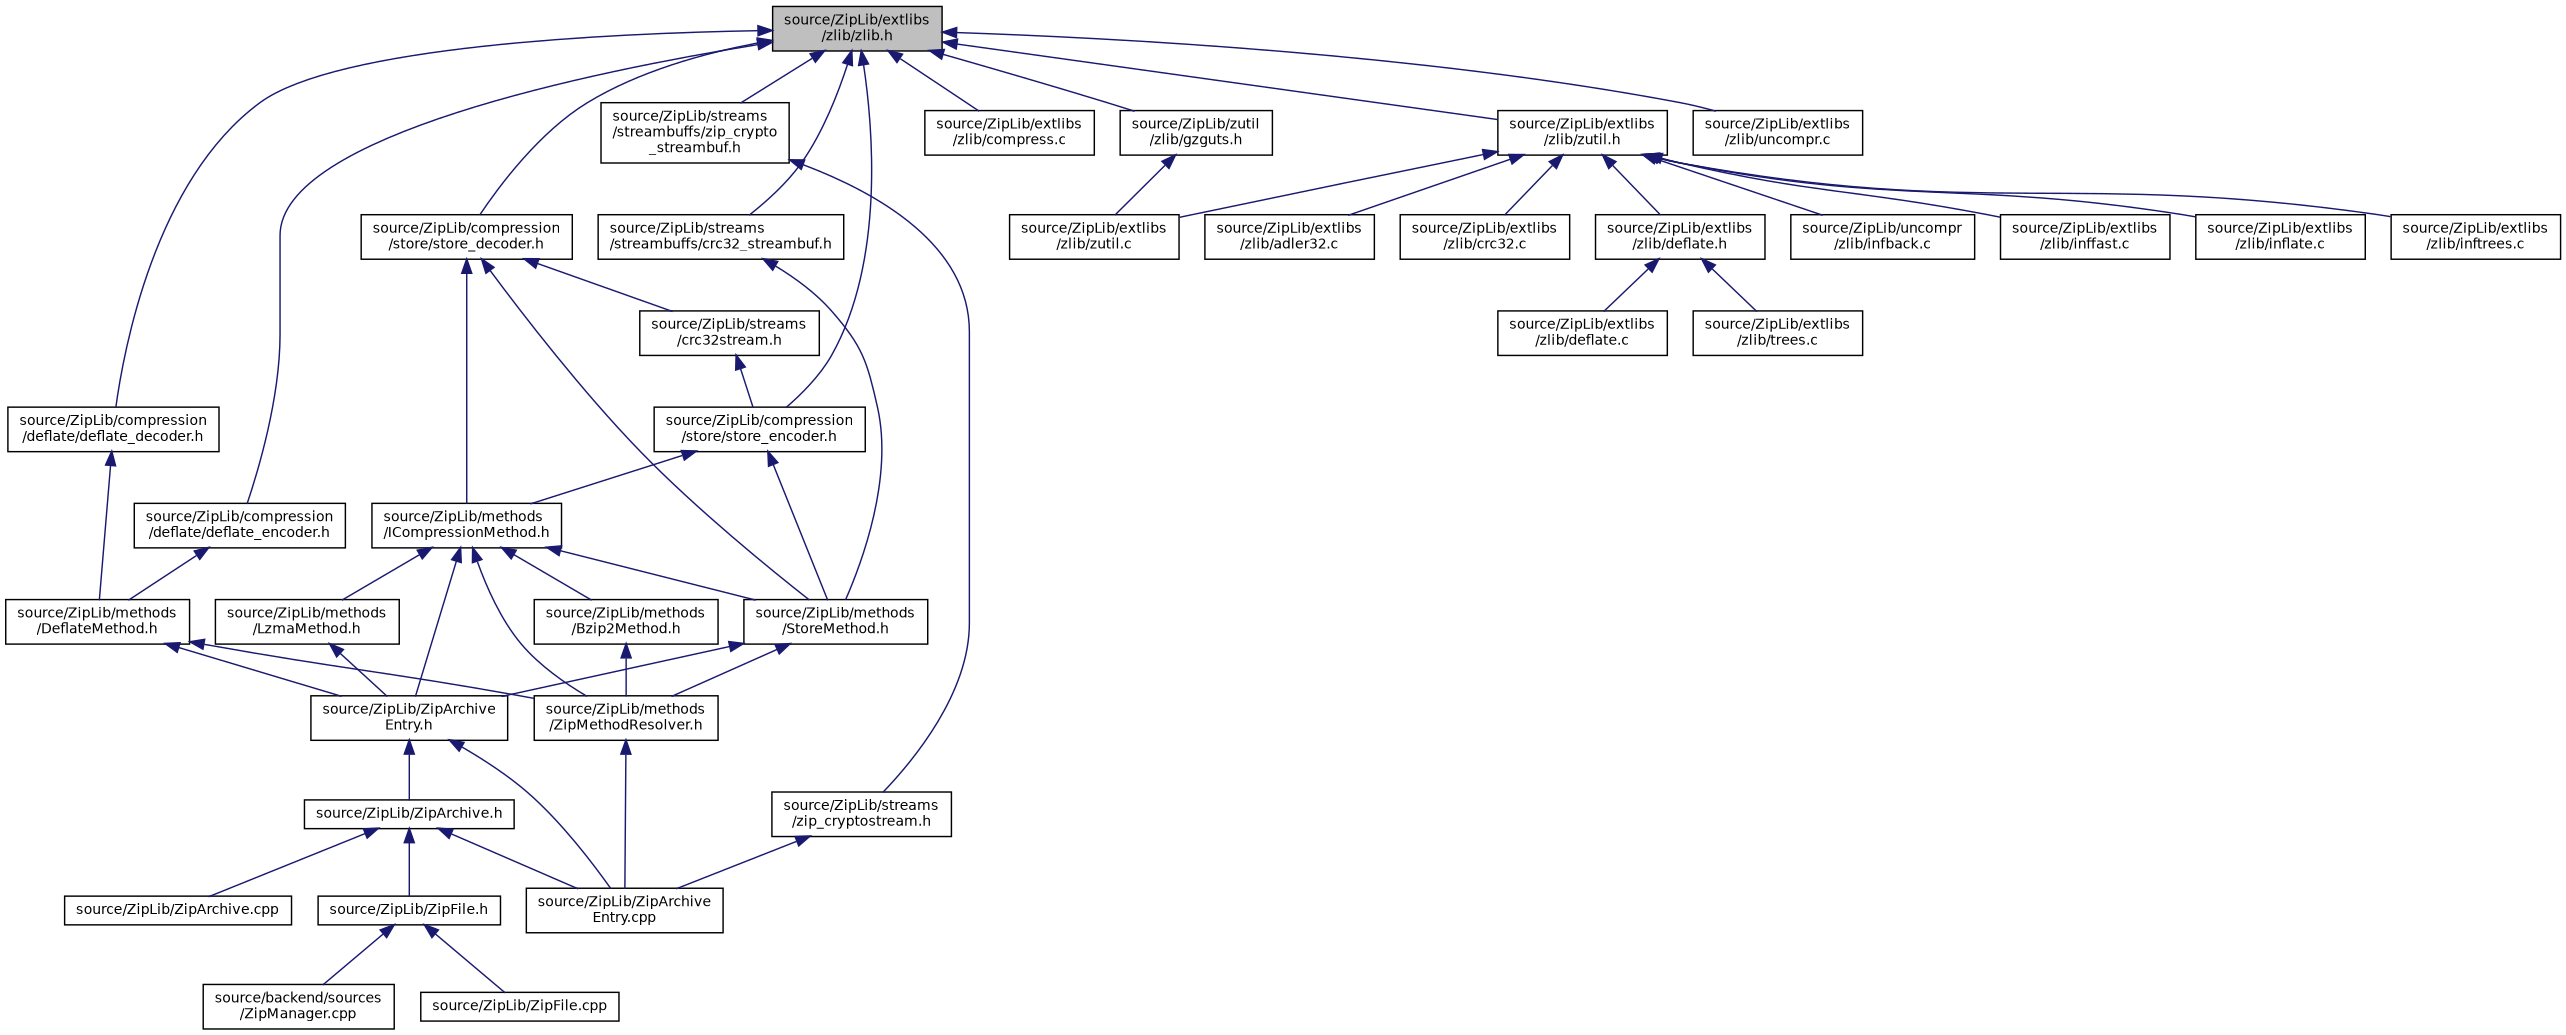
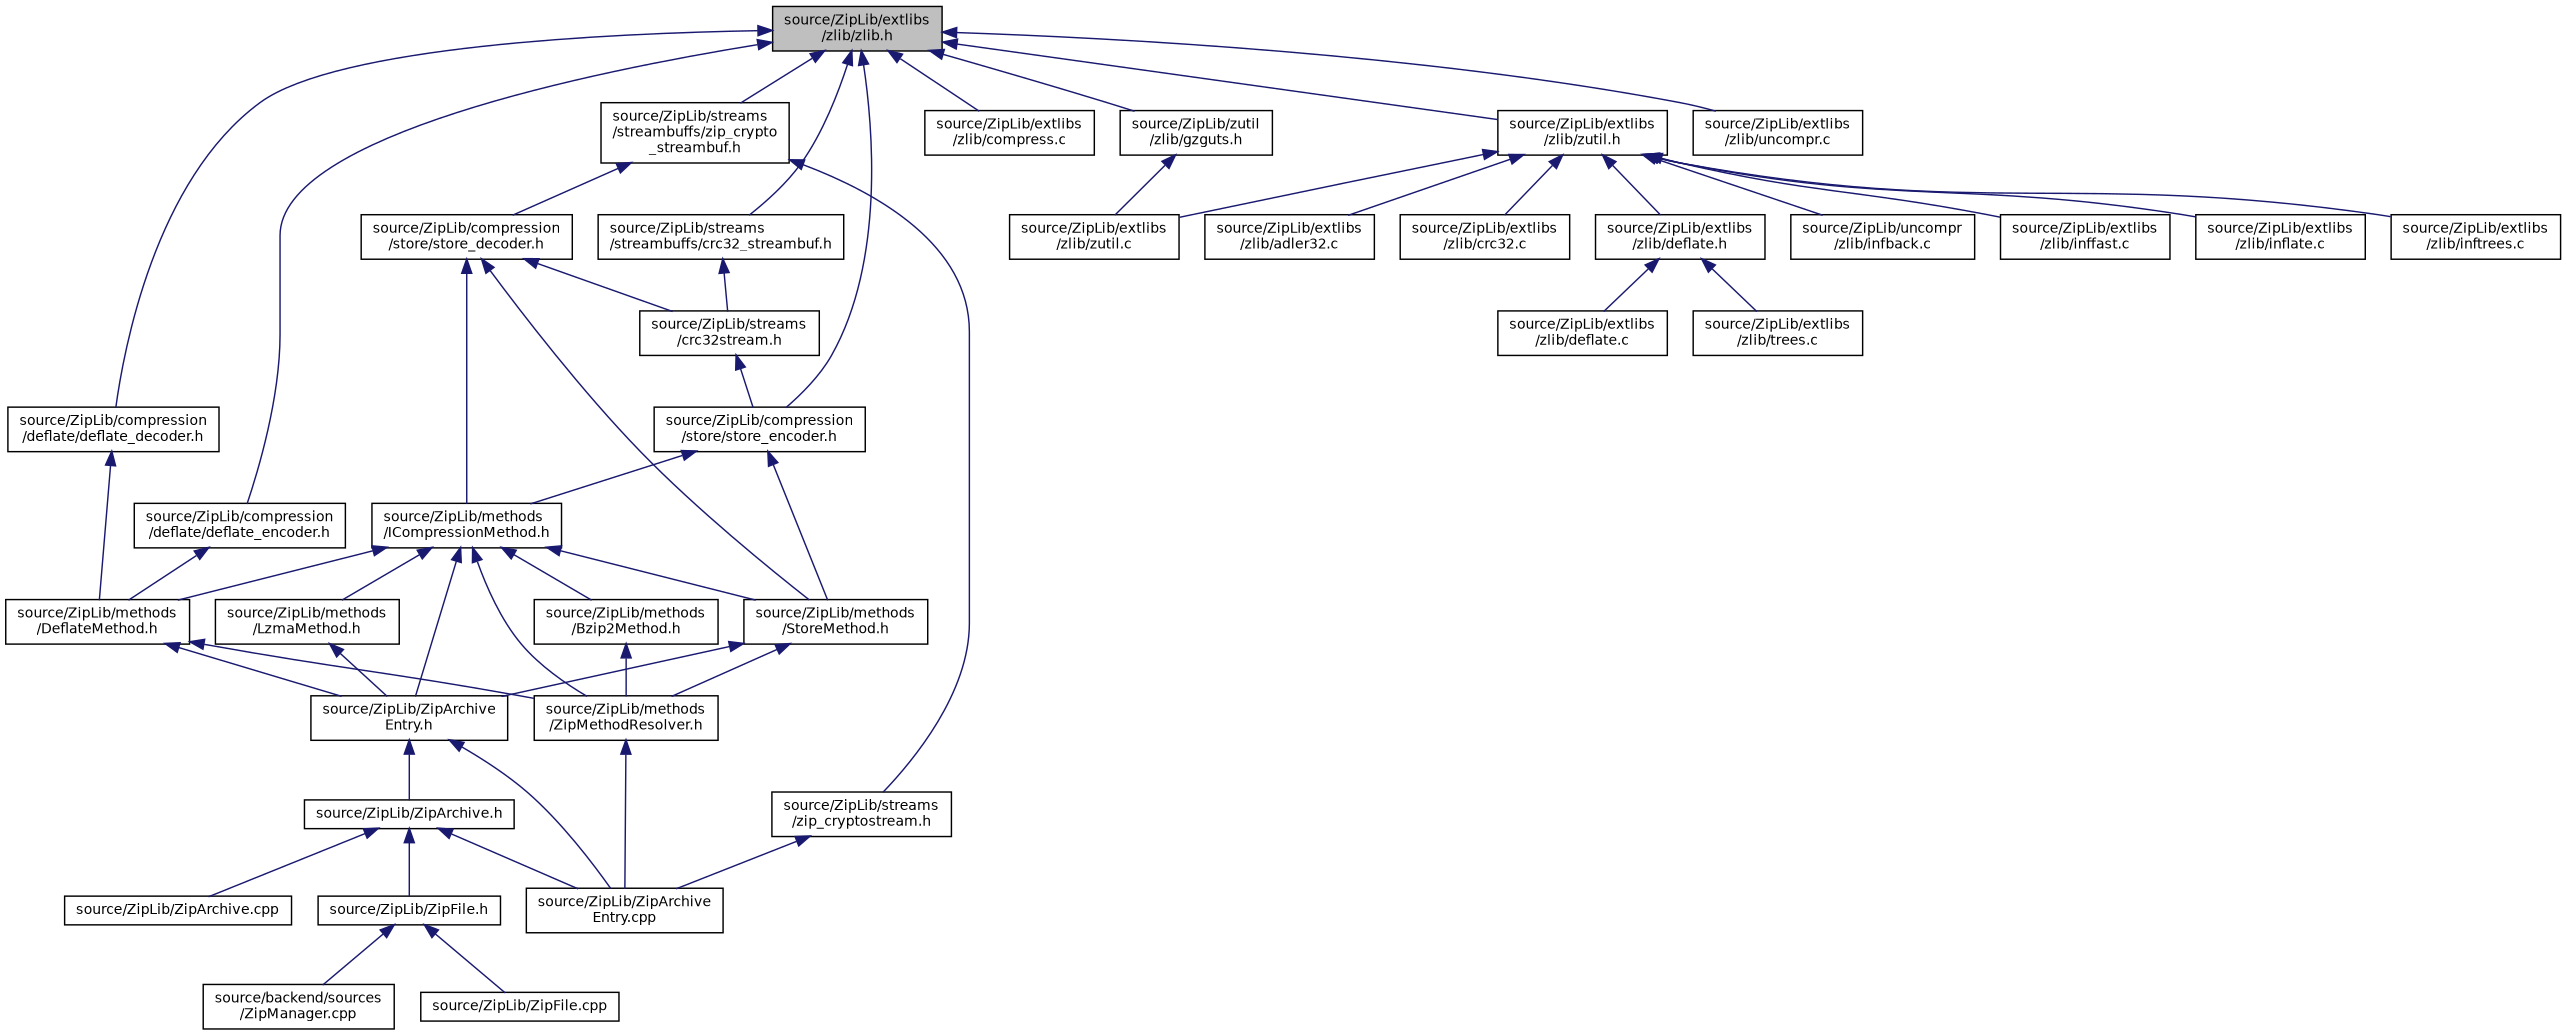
(598, 97) -> (565, 192)
(879, 416) -> (726, 292)
none -> (275, 575)
